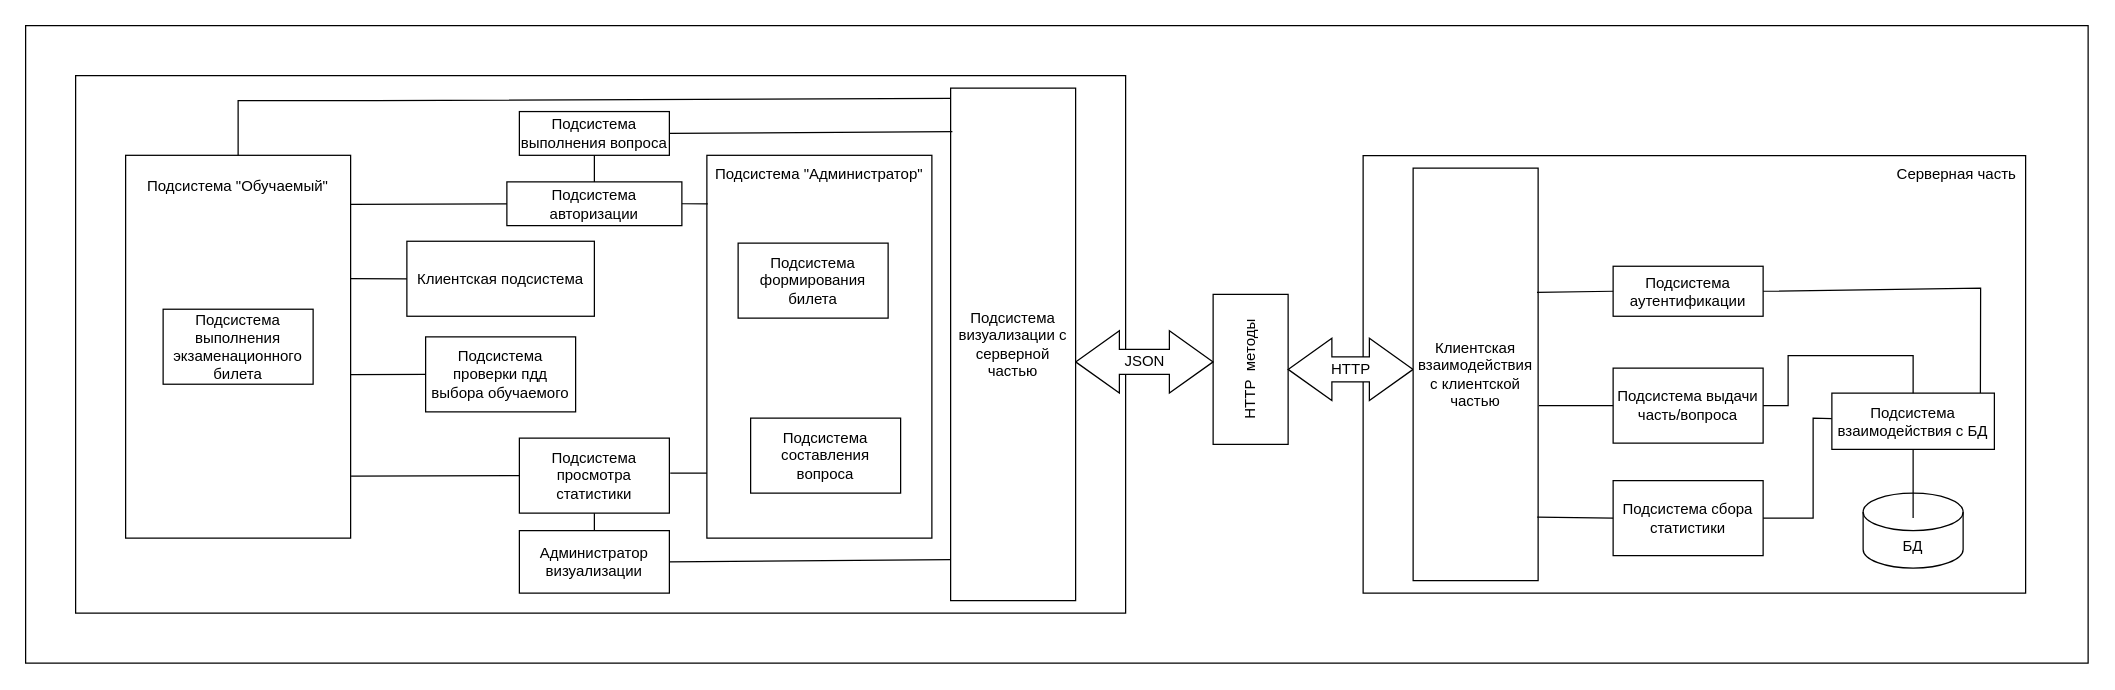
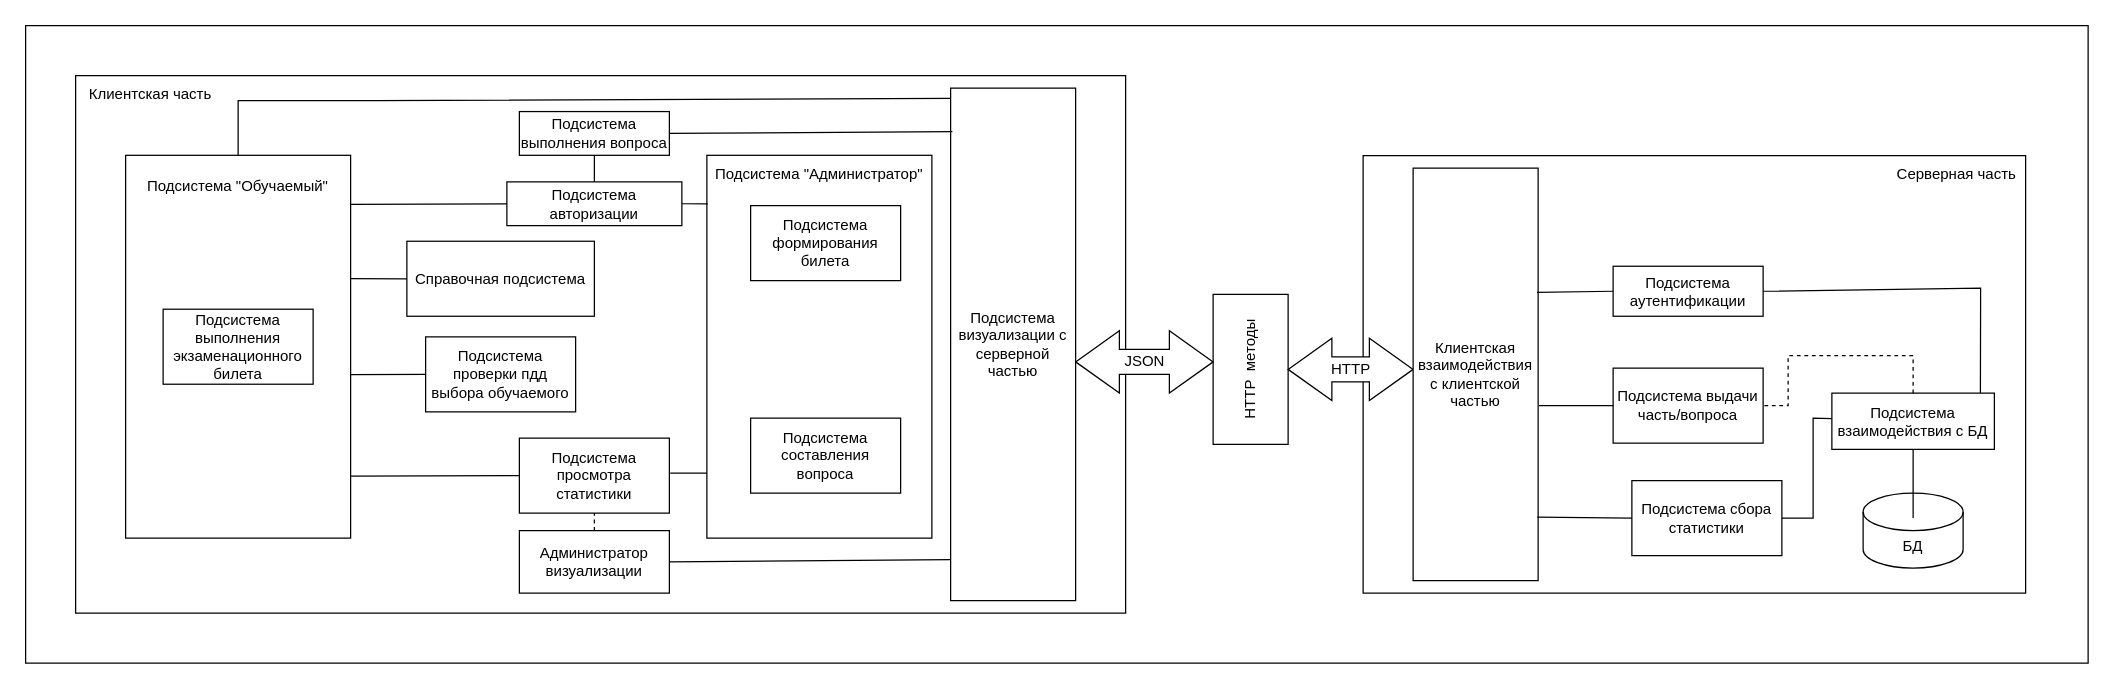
none -> (151, 94)
(501, 279) -> (501, 279)
(813, 281) -> (826, 243)
(1832, 356) -> (1832, 356)
(1688, 518) -> (1707, 518)
(594, 522) -> (594, 522)
